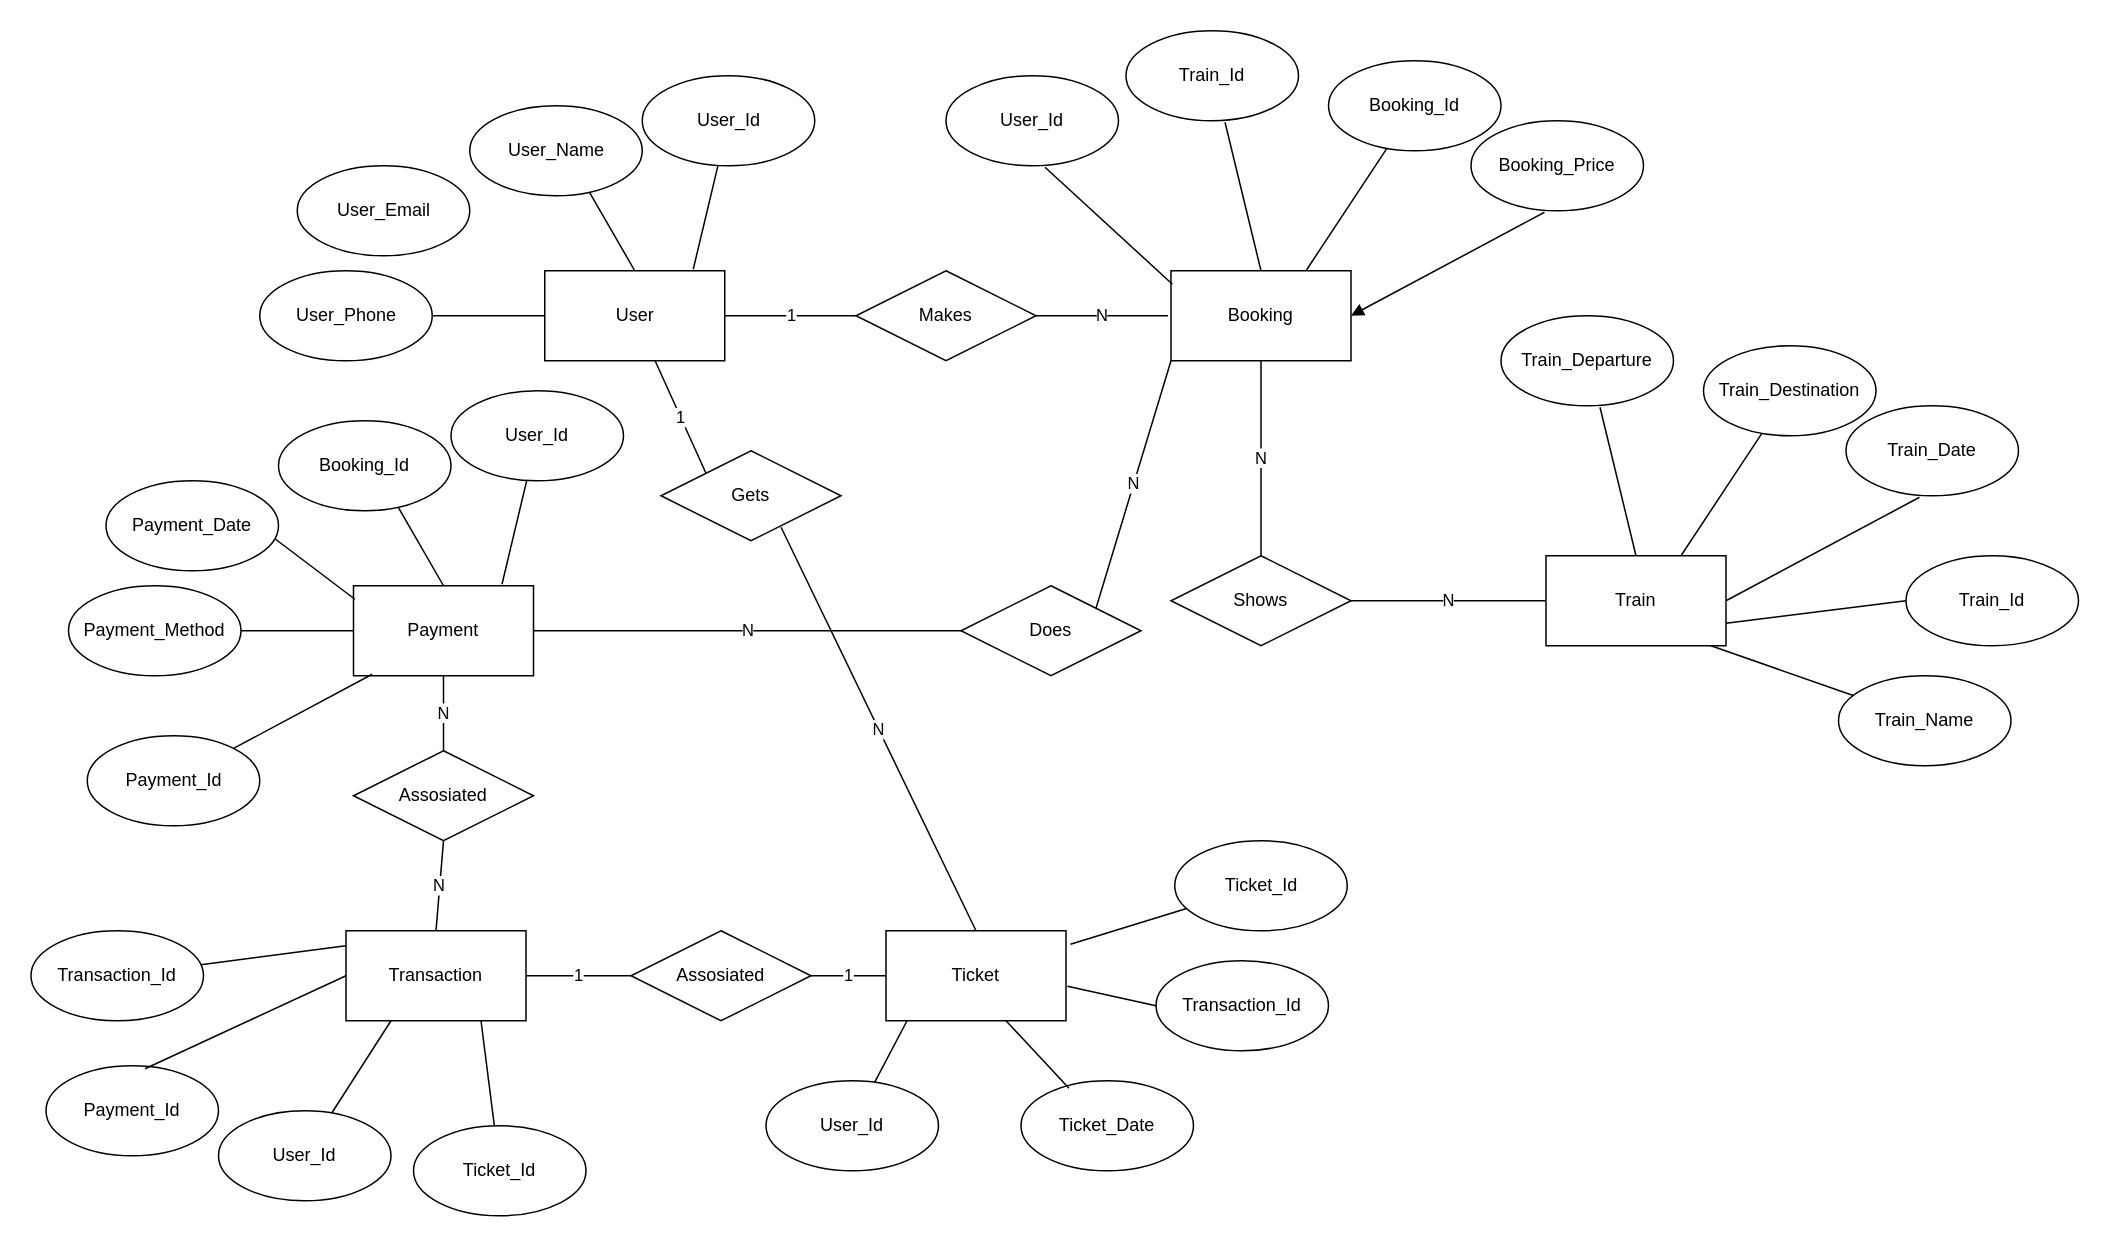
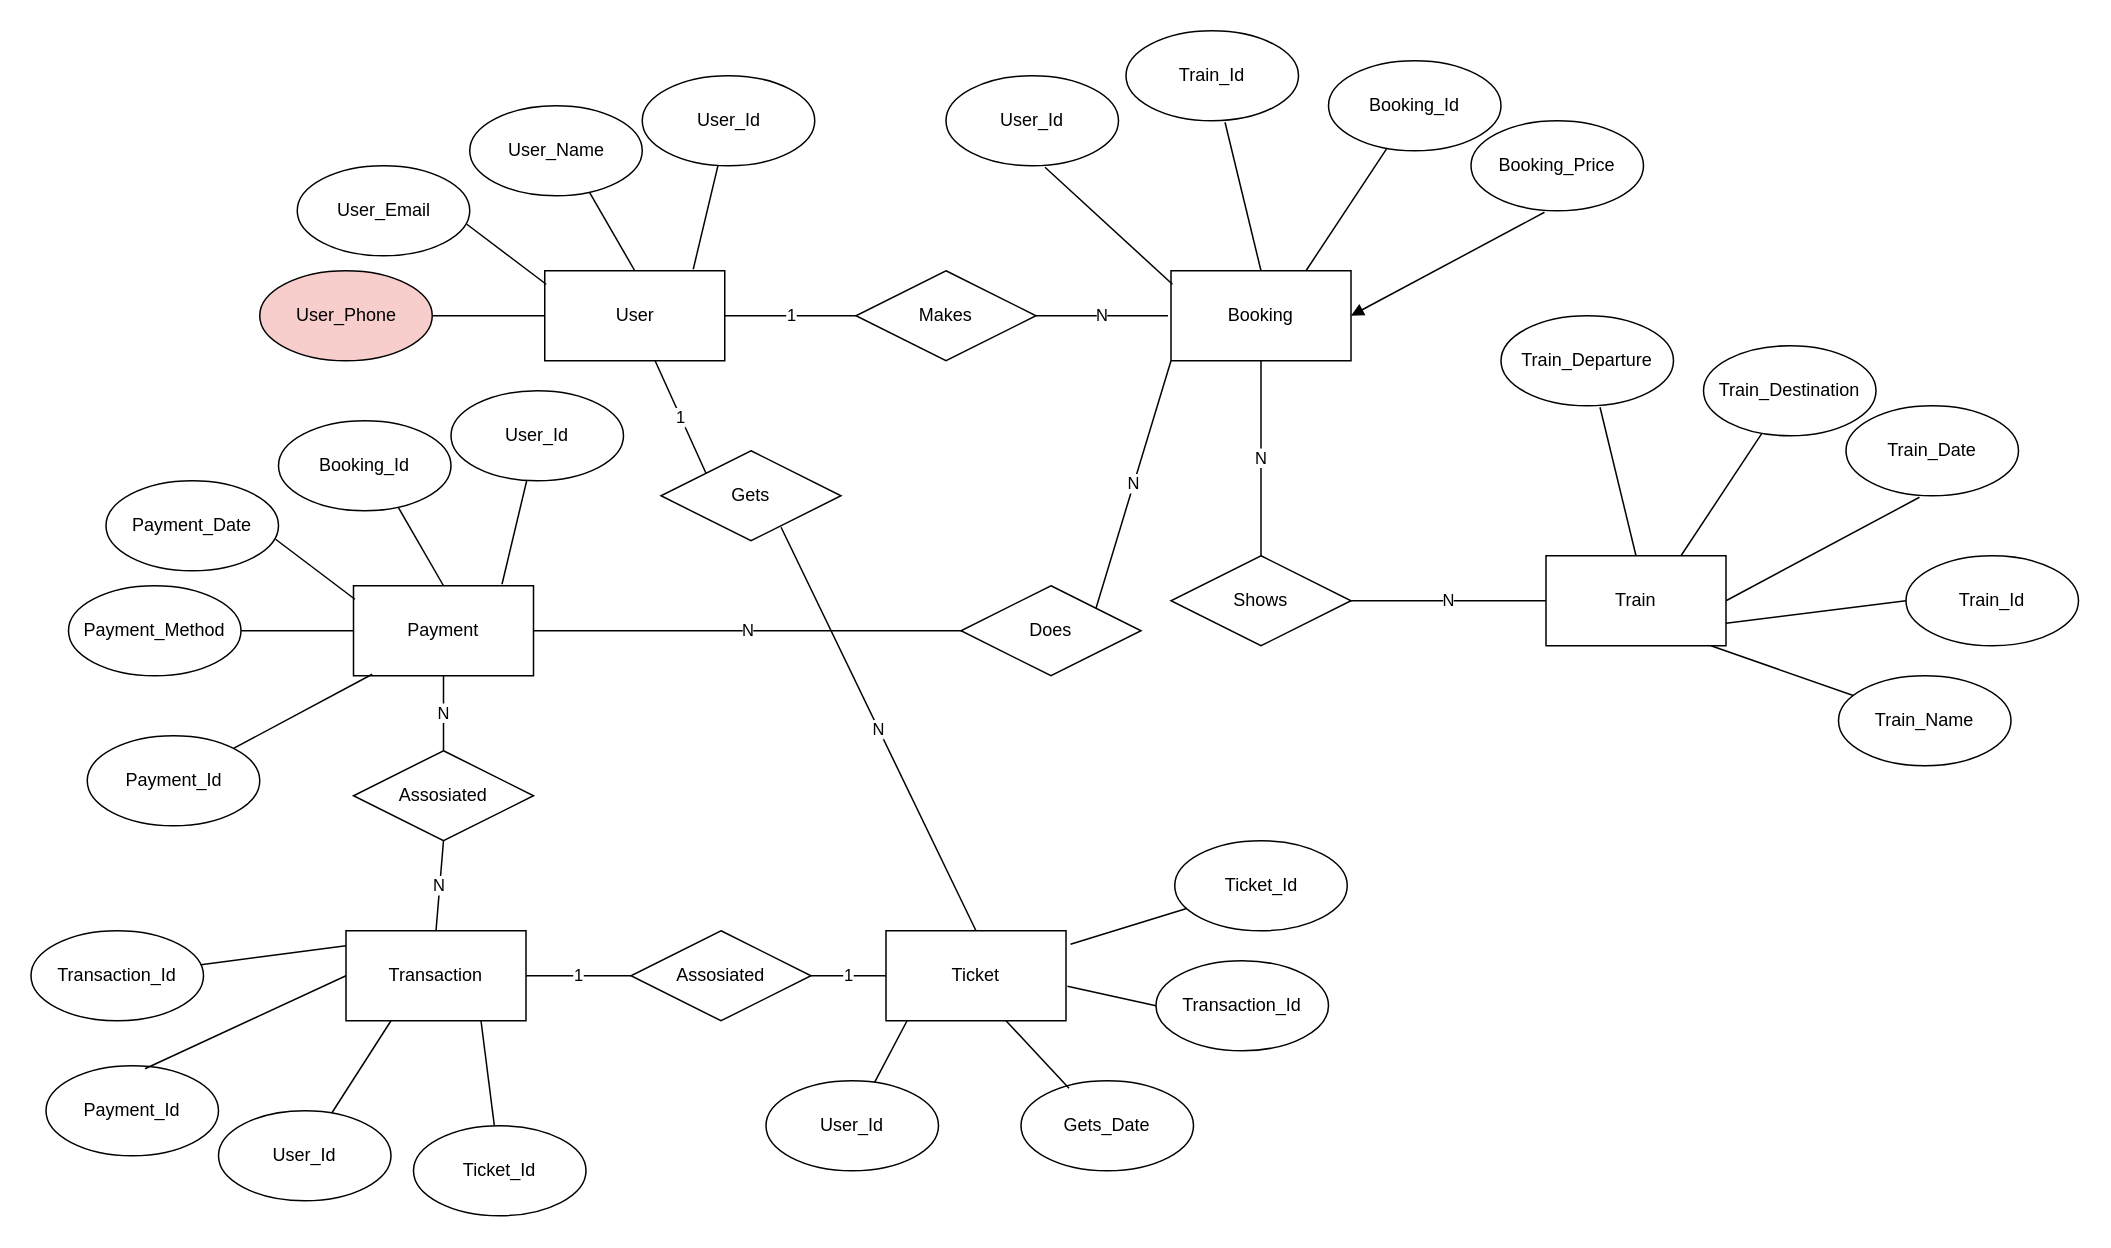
none -> (506, 254)
(346, 316) -> (346, 316)
(1107, 1126) -> (1107, 1126)
